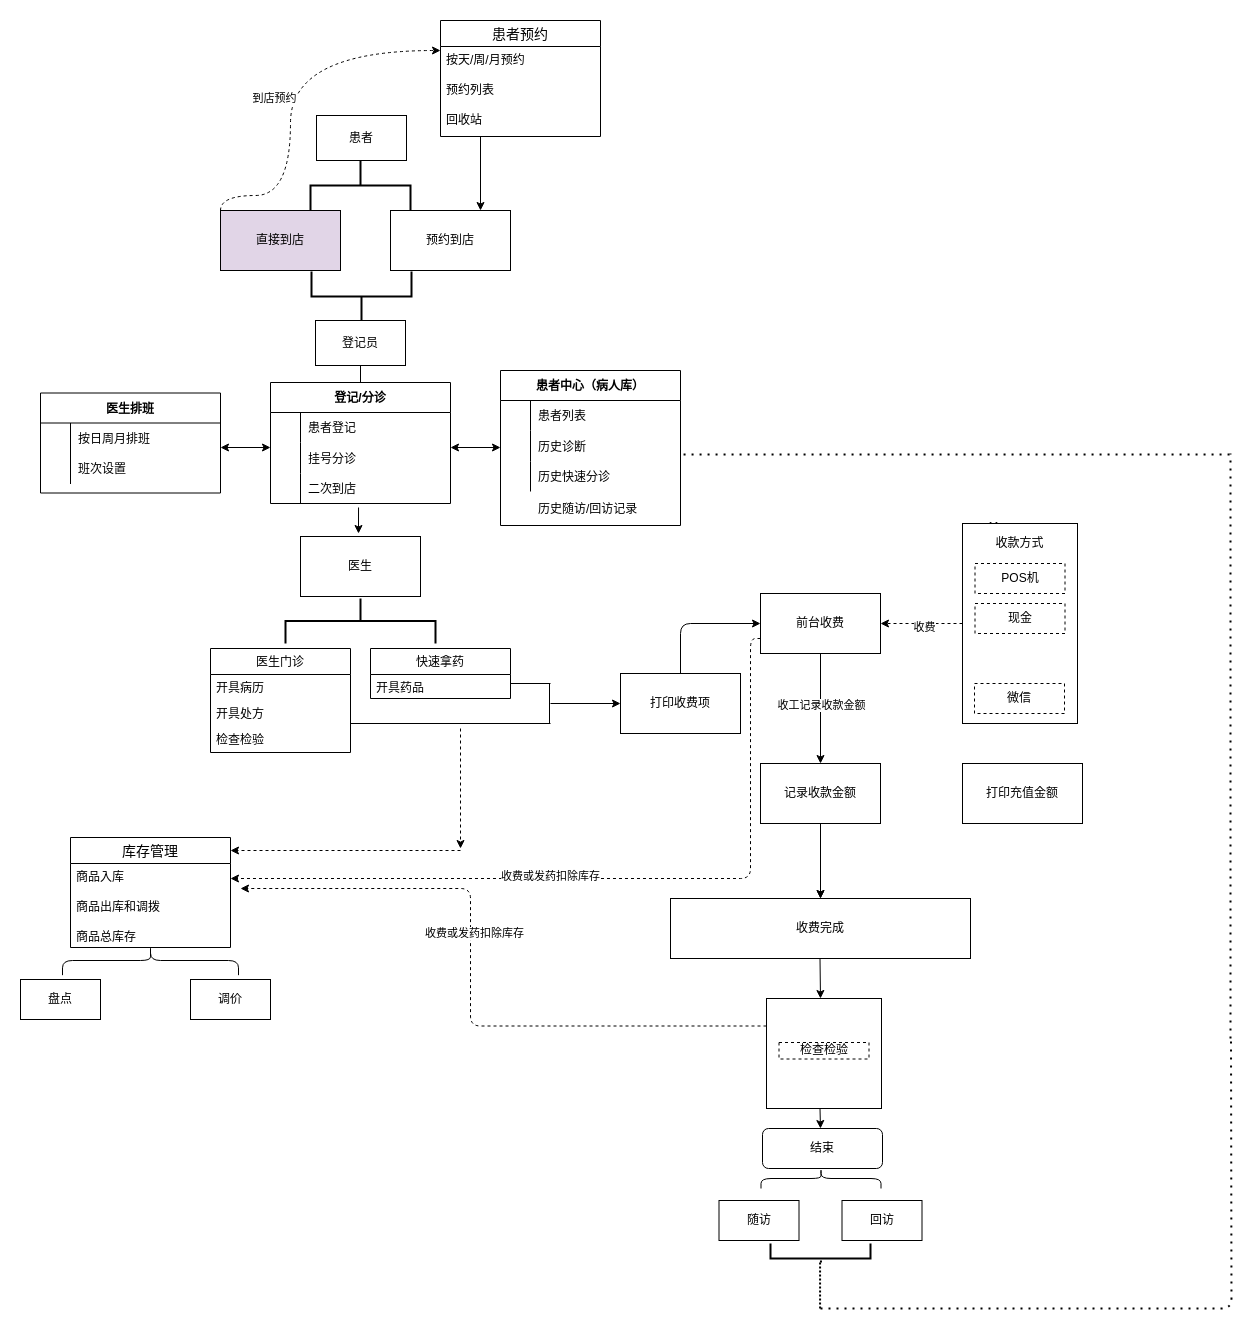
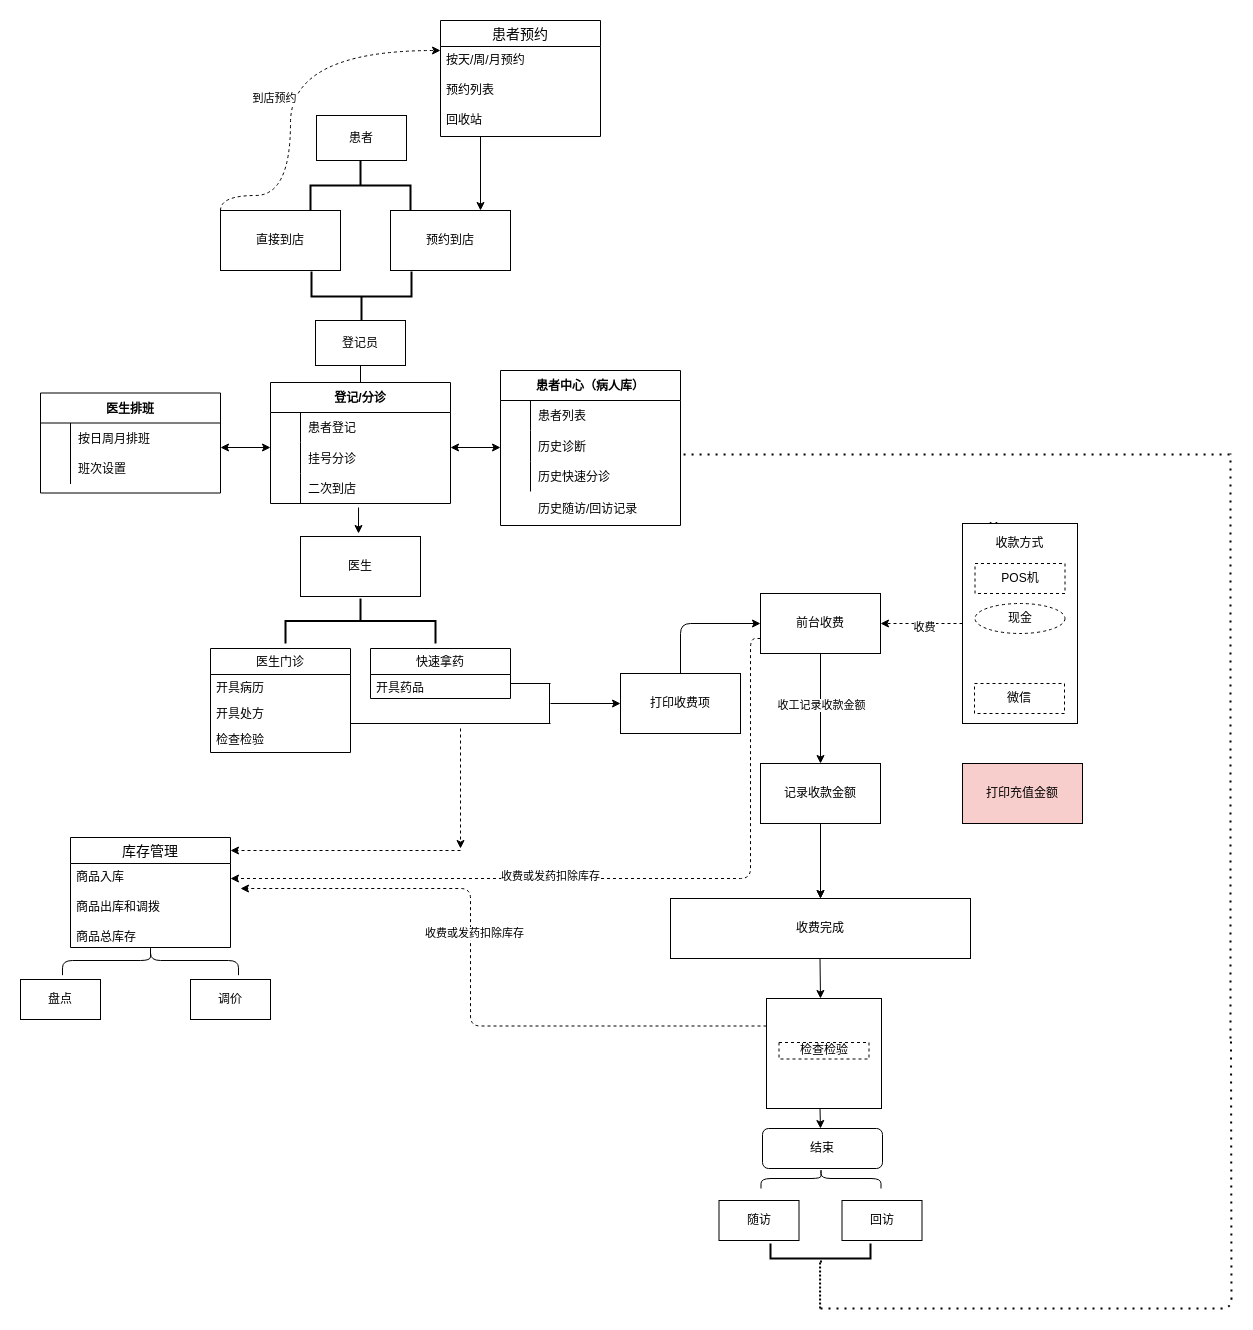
(281, 241) -> (281, 241)
(1020, 619) -> (1020, 619)
(1023, 794) -> (1023, 794)
